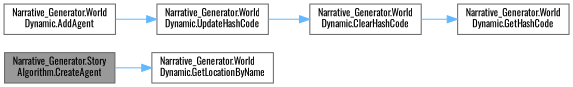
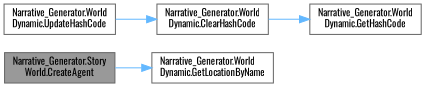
(60, 19) -> none
(60, 68) -> (60, 68)
